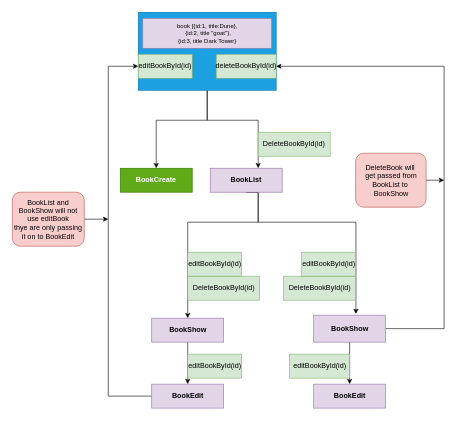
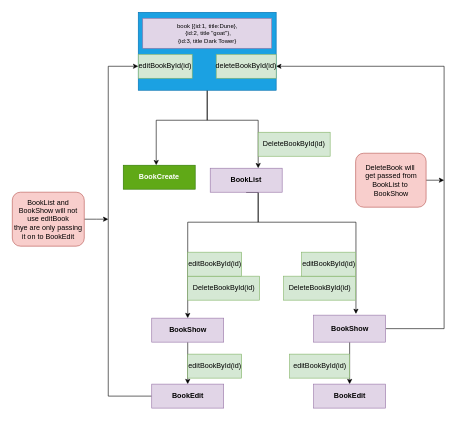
(156, 180) -> (159, 177)
